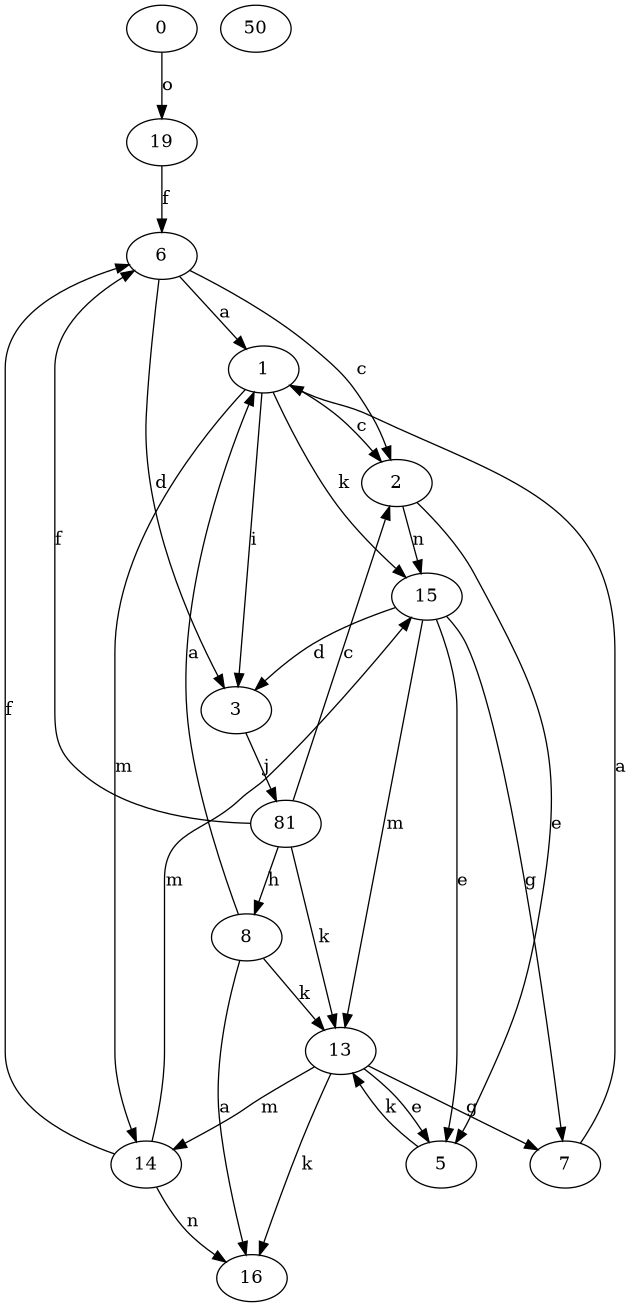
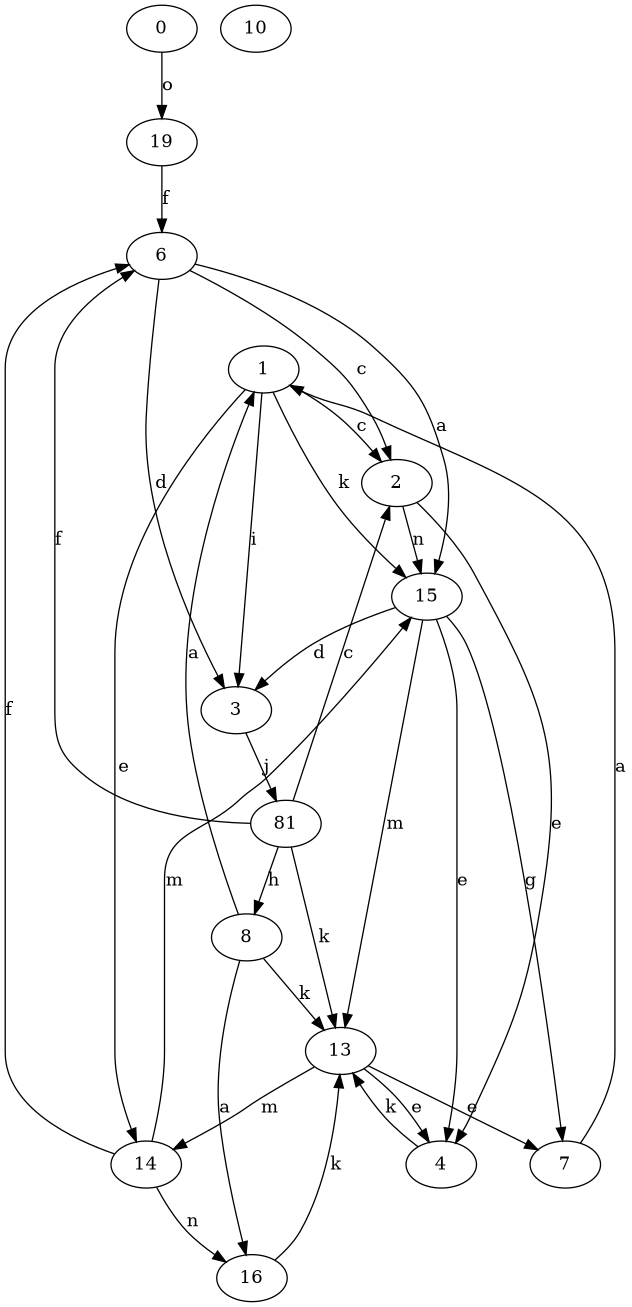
(256, 29) -> (256, 29)
(208, 308) -> (388, 360)
(124, 767) -> (124, 767)
(473, 1108) -> (473, 1108)
(295, 1157) -> (322, 1180)
(441, 1165) -> (441, 1165)
